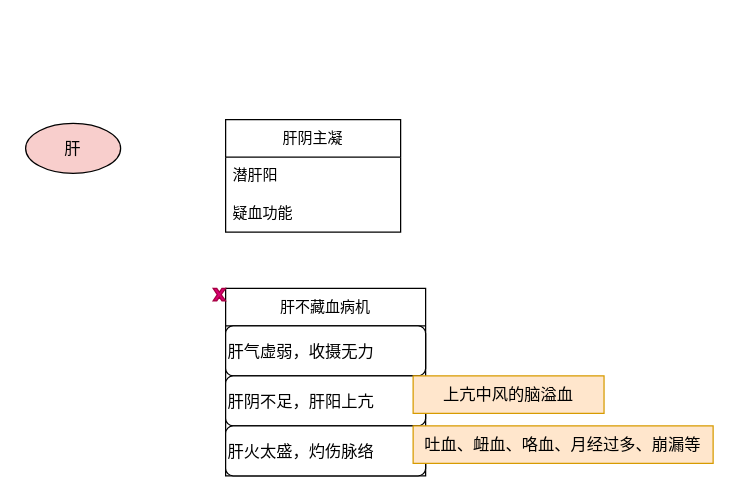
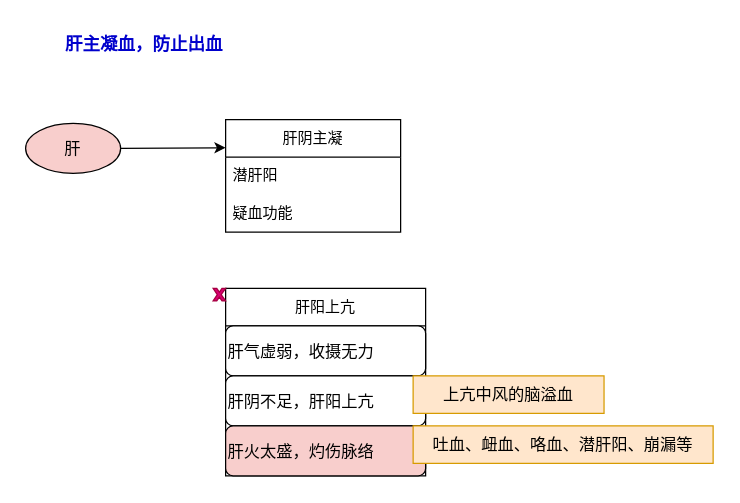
none -> (144, 44)
none -> (169, 148)
(326, 307) -> (326, 307)
(563, 444) -> (563, 444)
(326, 451) -> (326, 451)
